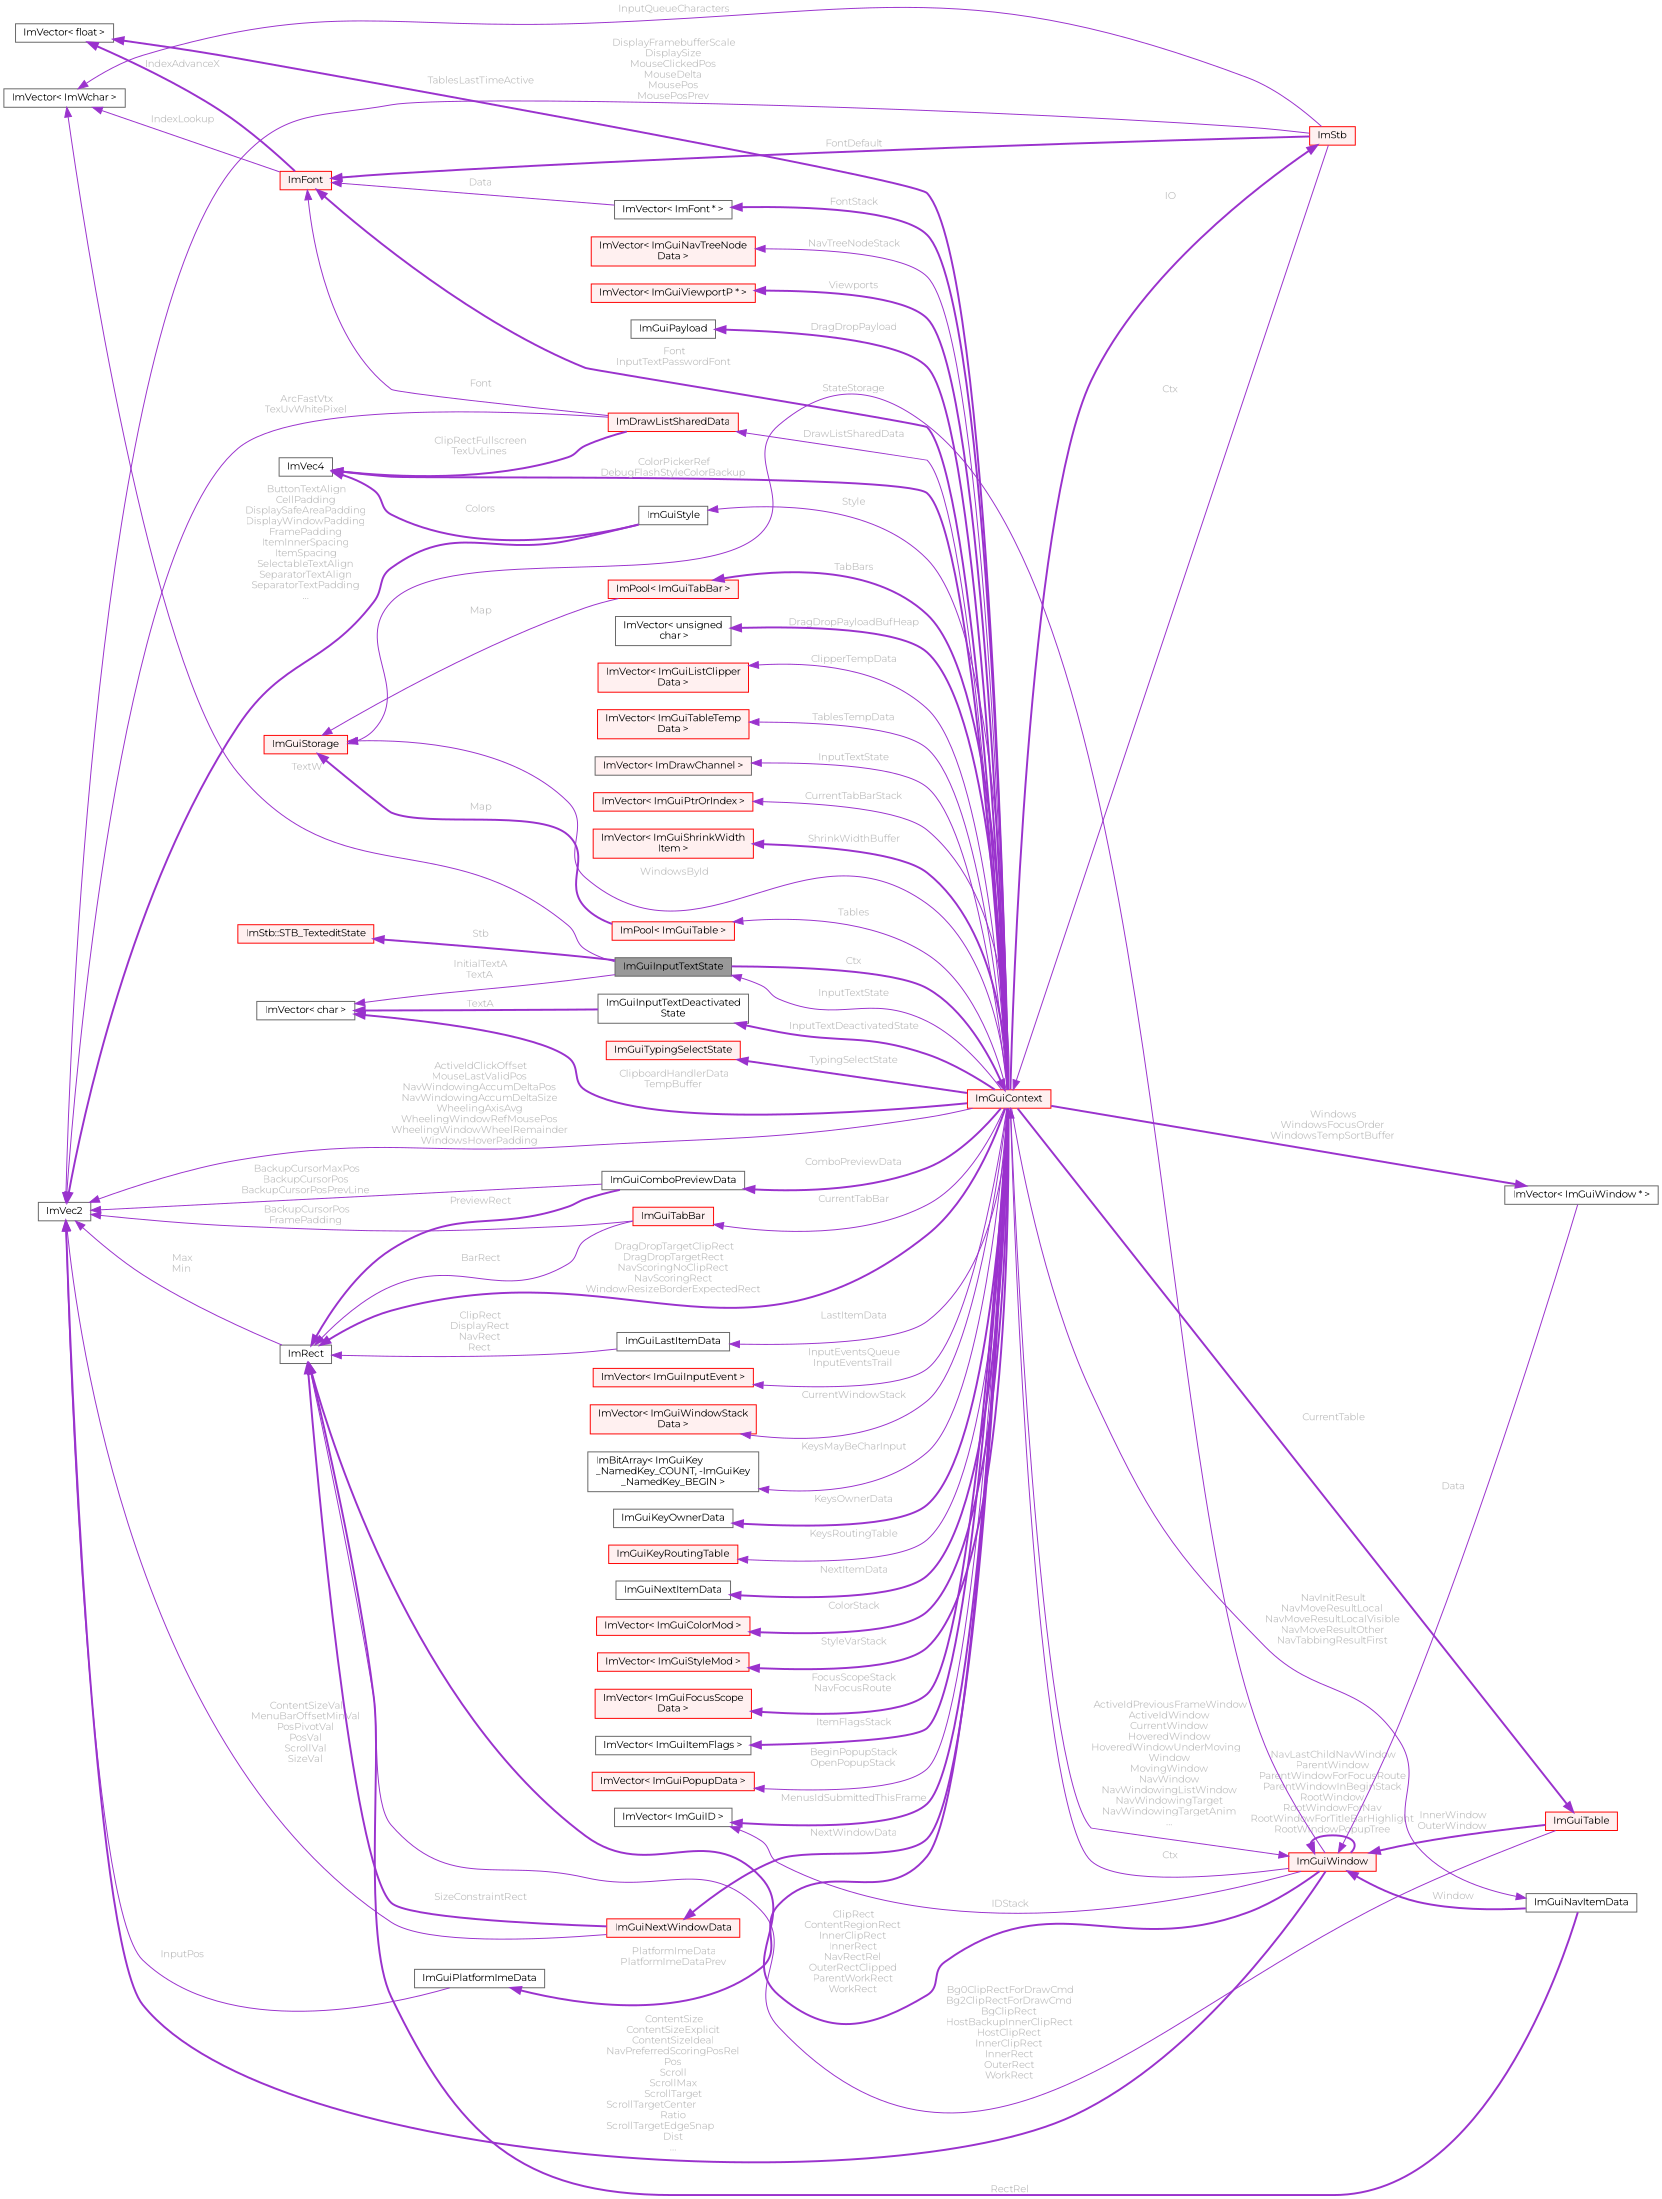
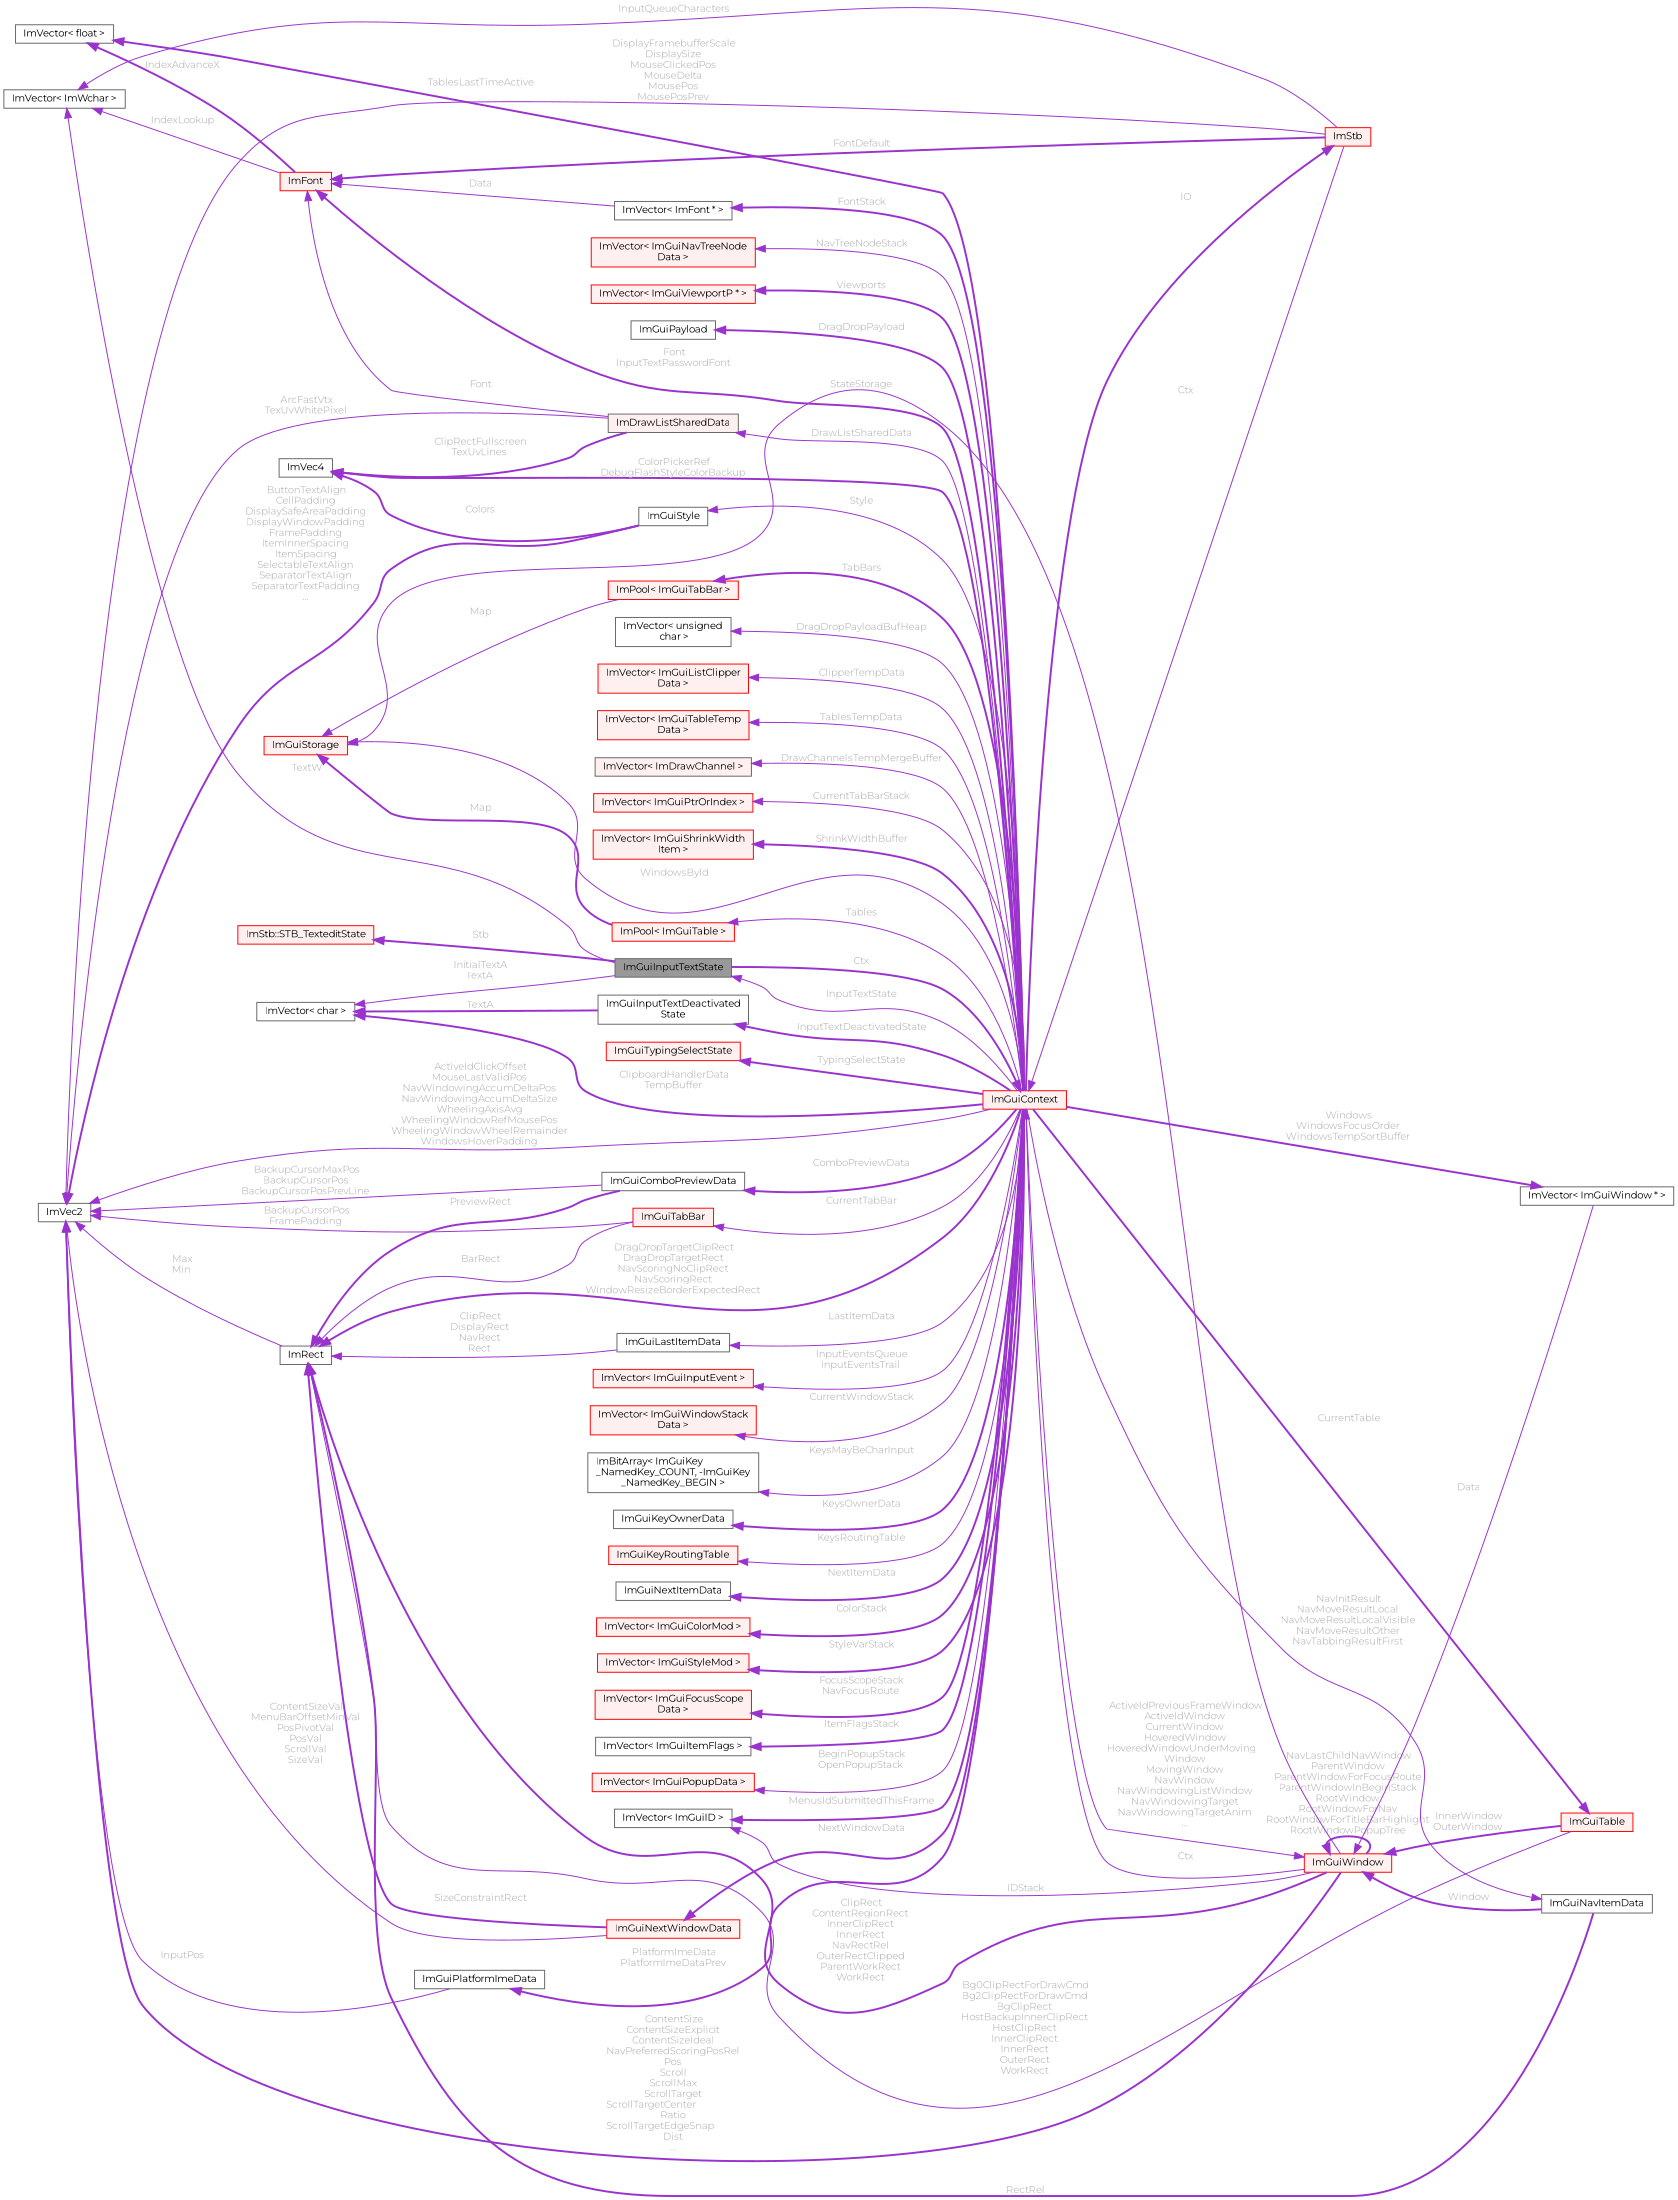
(673, 422) -> (673, 423)
(853, 758) -> (861, 759)
(975, 772) -> (987, 770)
